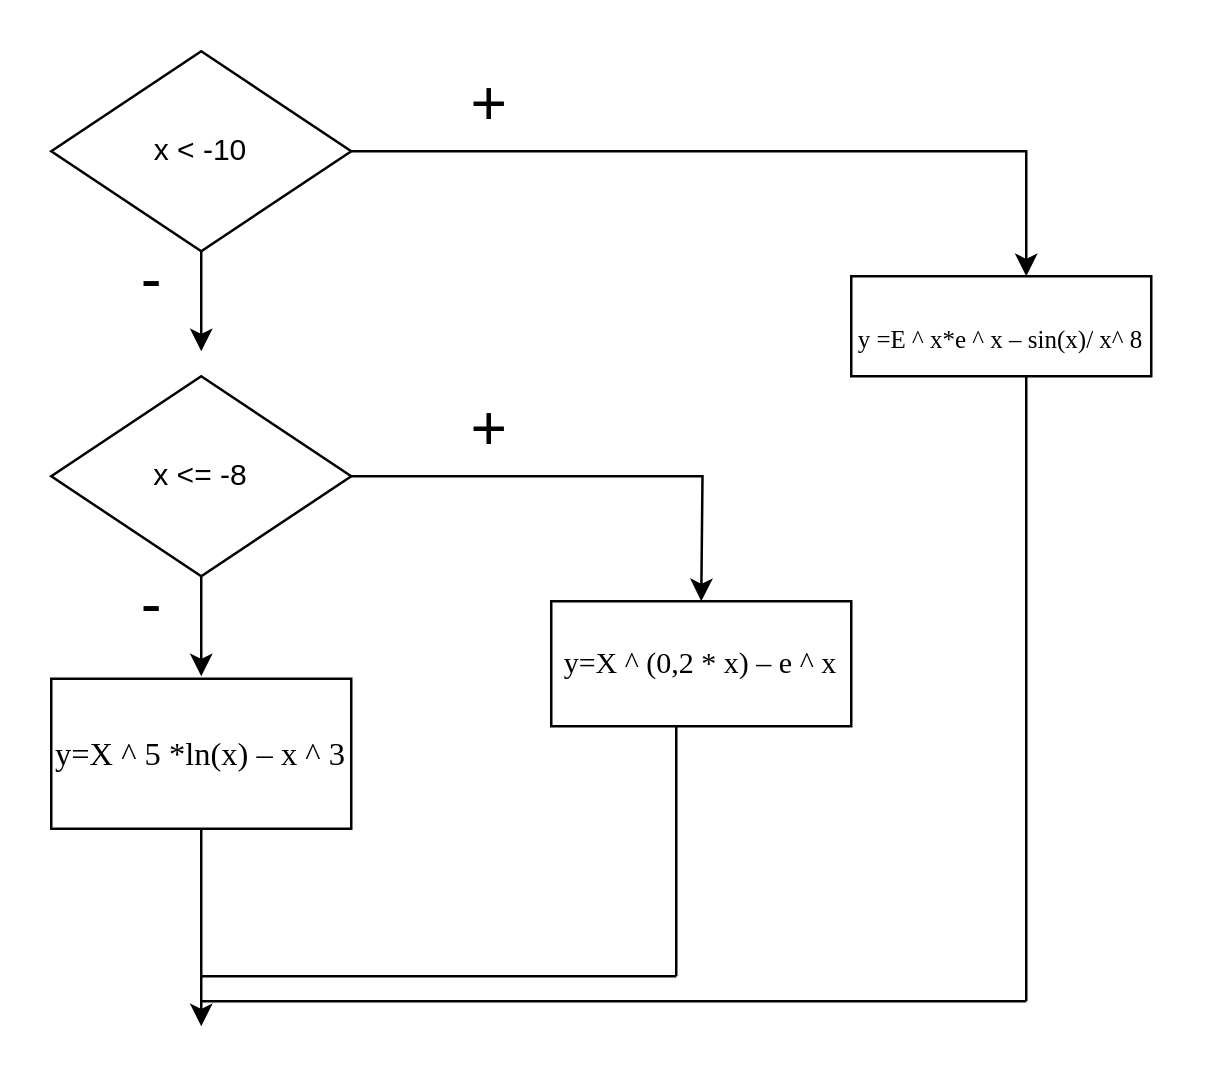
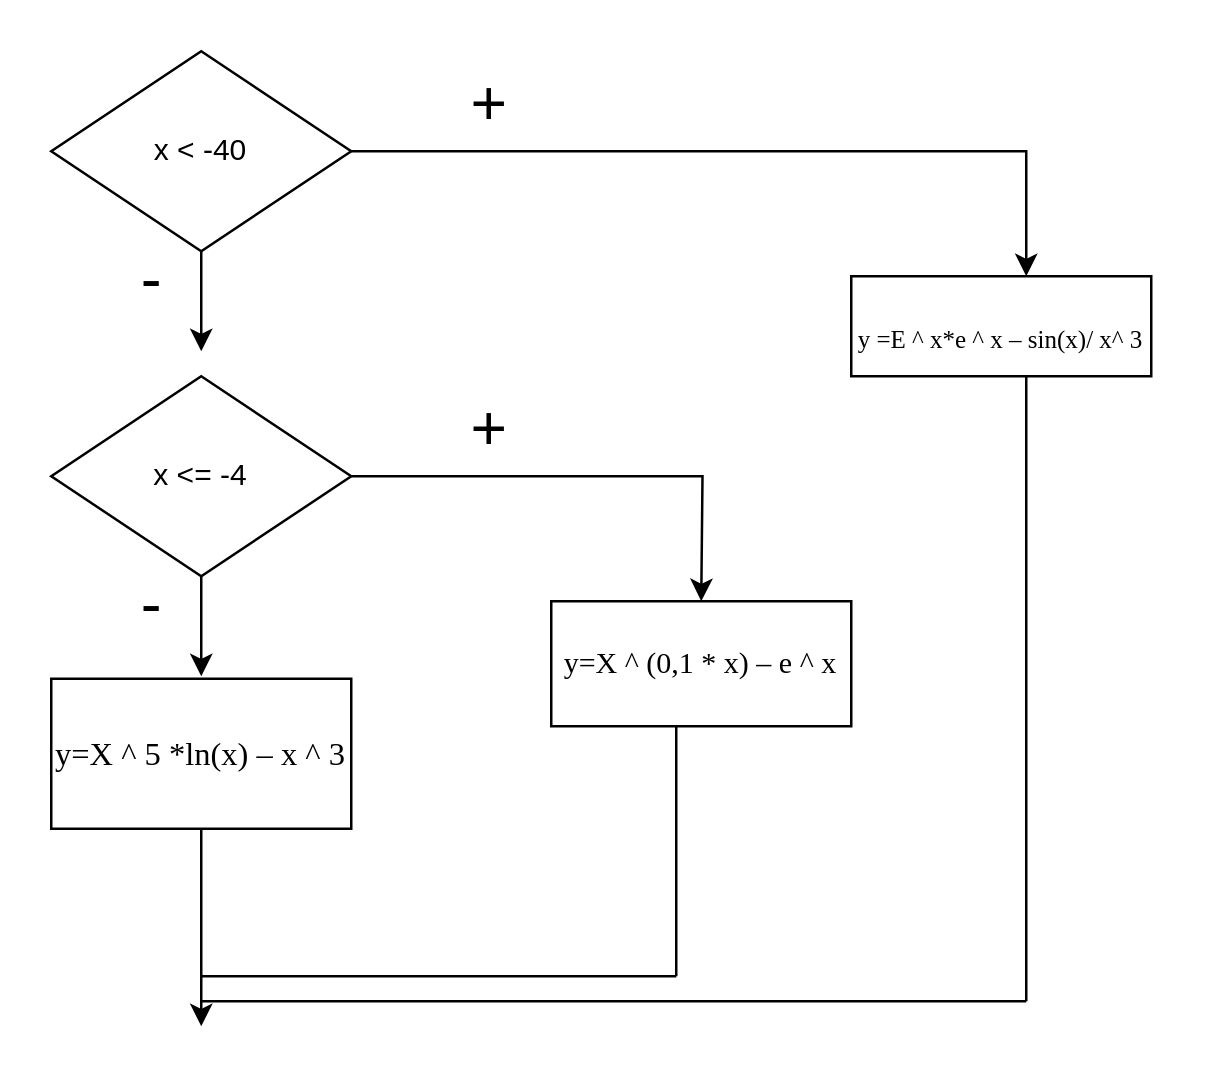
(201, 151) -> (201, 151)
(1001, 326) -> (1001, 326)
(201, 476) -> (201, 476)
(701, 664) -> (701, 664)
